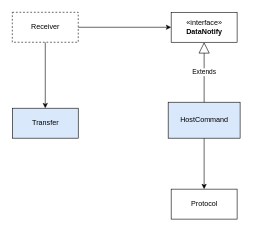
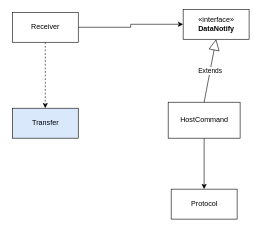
(45, 27) -> (45, 27)
(204, 27) -> (216, 24)
(45, 73) -> (45, 73)
(204, 120) -> (204, 120)
